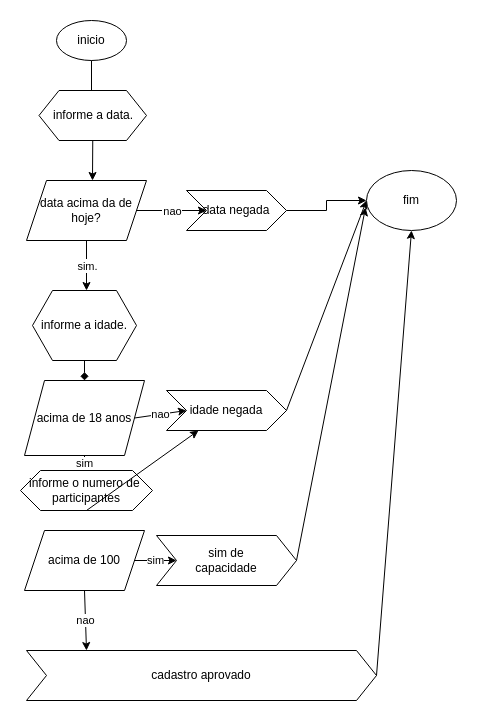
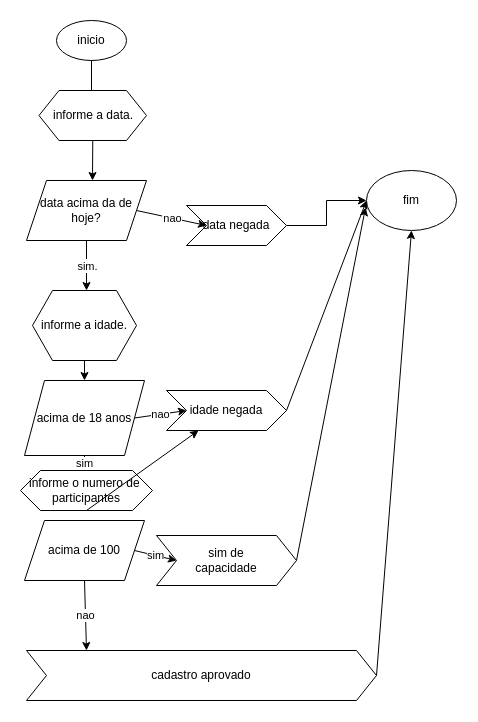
(237, 211) -> (237, 226)
(85, 372) -> (85, 372)
(85, 561) -> (85, 551)
